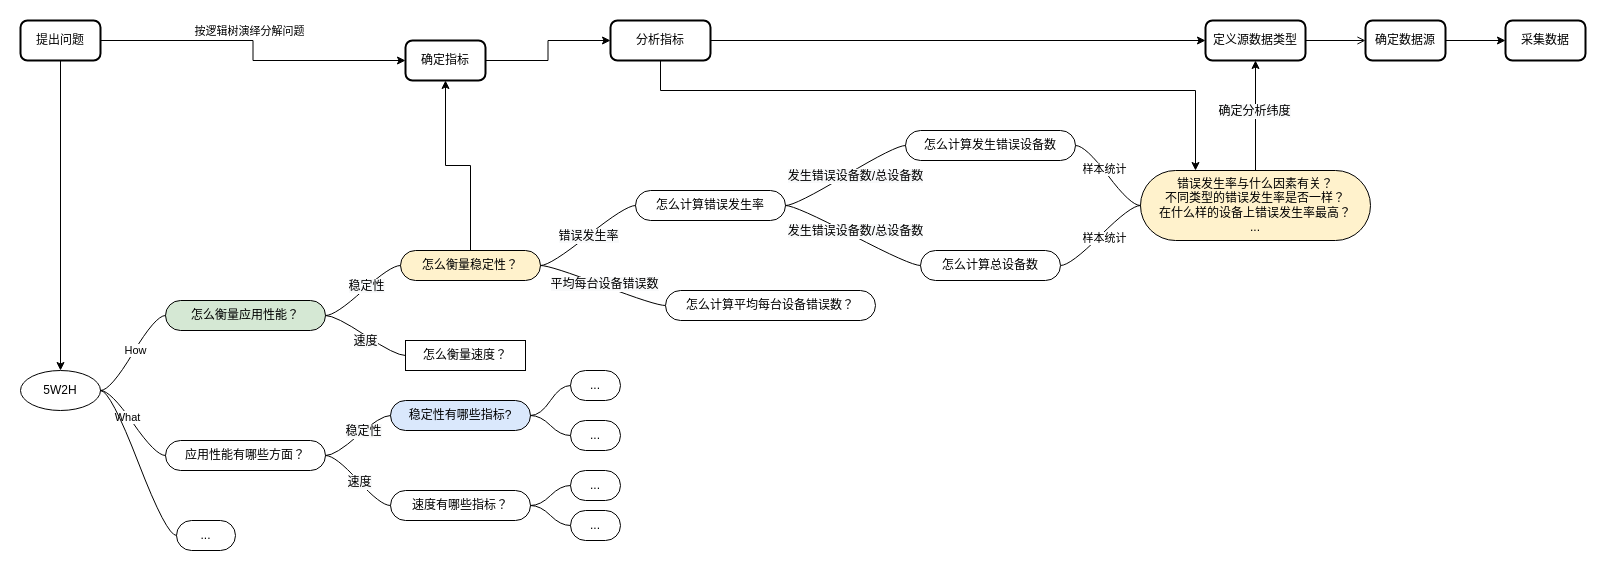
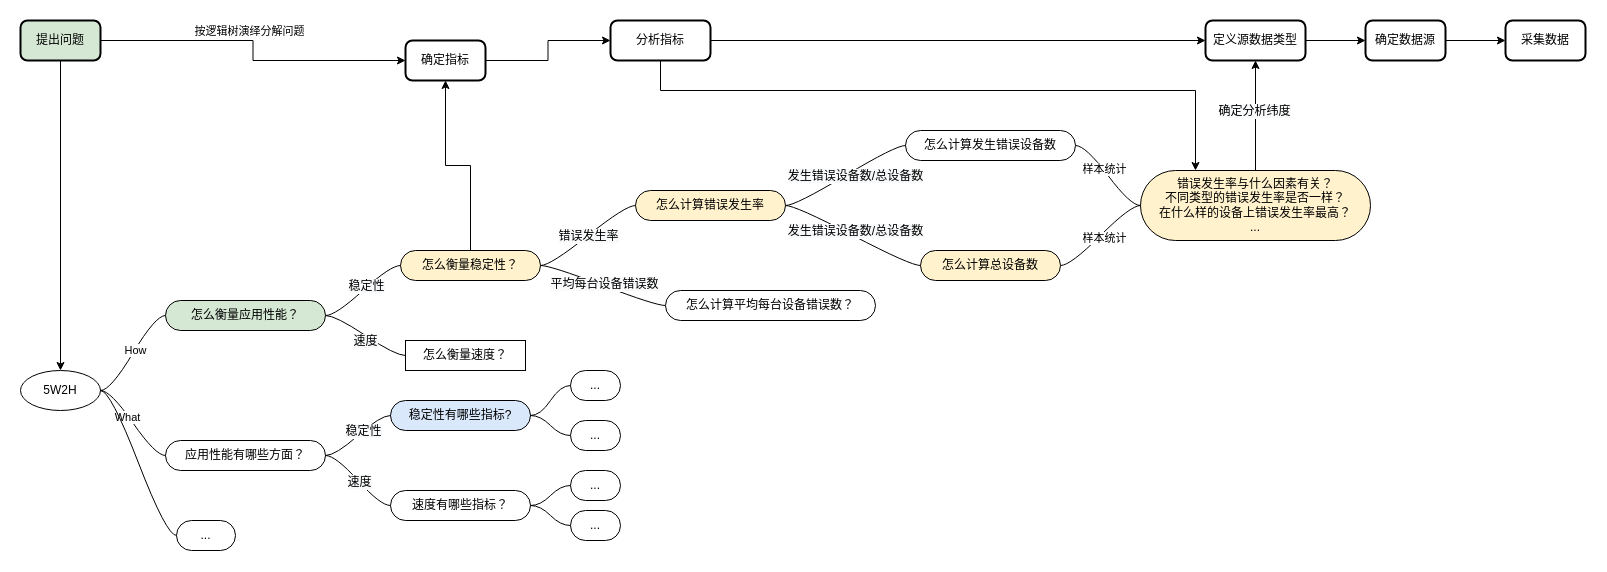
(61, 41) -> (61, 41)
(1359, 41) -> (1357, 41)
(711, 206) -> (711, 206)
(991, 266) -> (991, 266)
